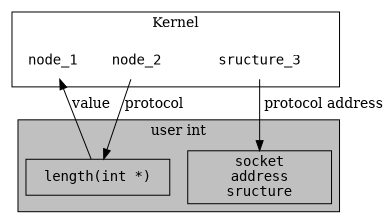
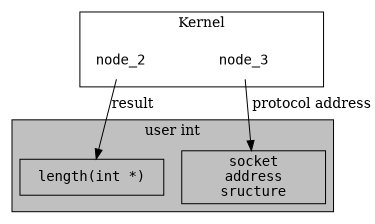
(53, 61) -> none
(260, 61) -> (244, 61)
(154, 104) -> (133, 104)
